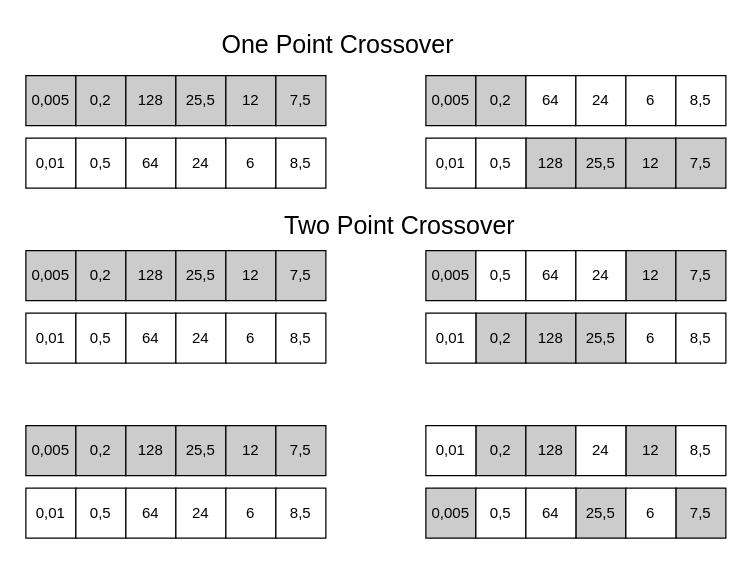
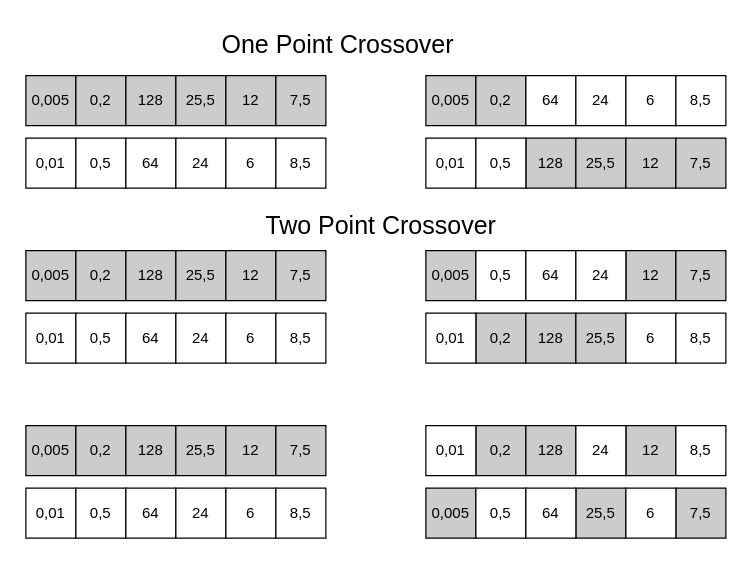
(407, 219) -> (388, 219)
